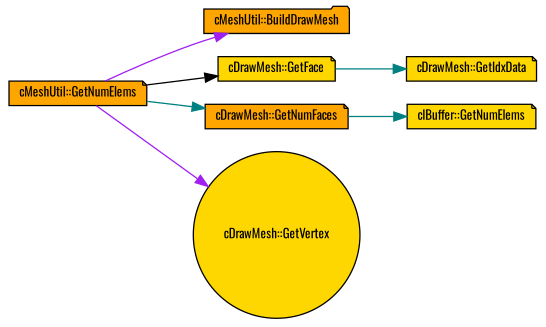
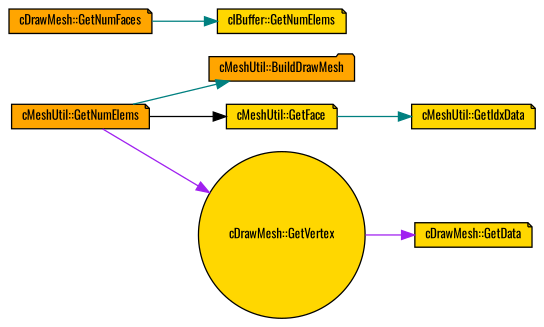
(159, 57) -> (175, 94)
(277, 69) -> (282, 117)
(472, 69) -> (473, 117)
(170, 104) -> none
none -> (473, 235)
